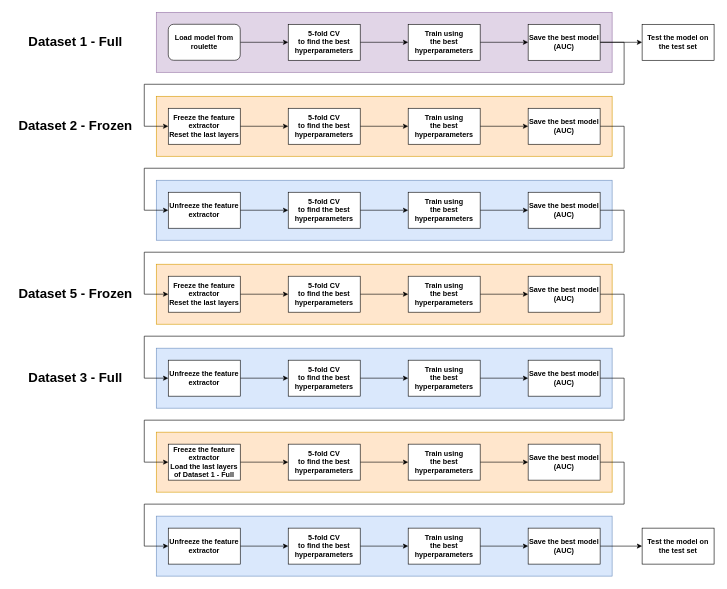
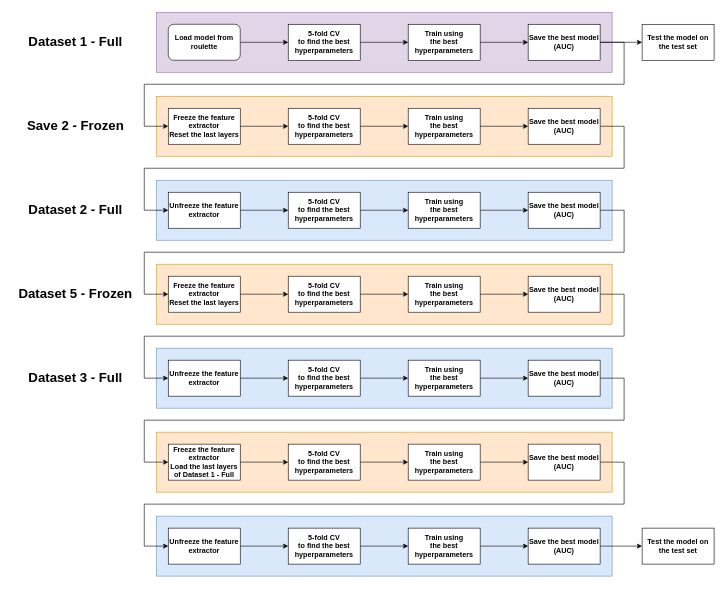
(76, 126) -> (76, 126)
none -> (75, 210)
